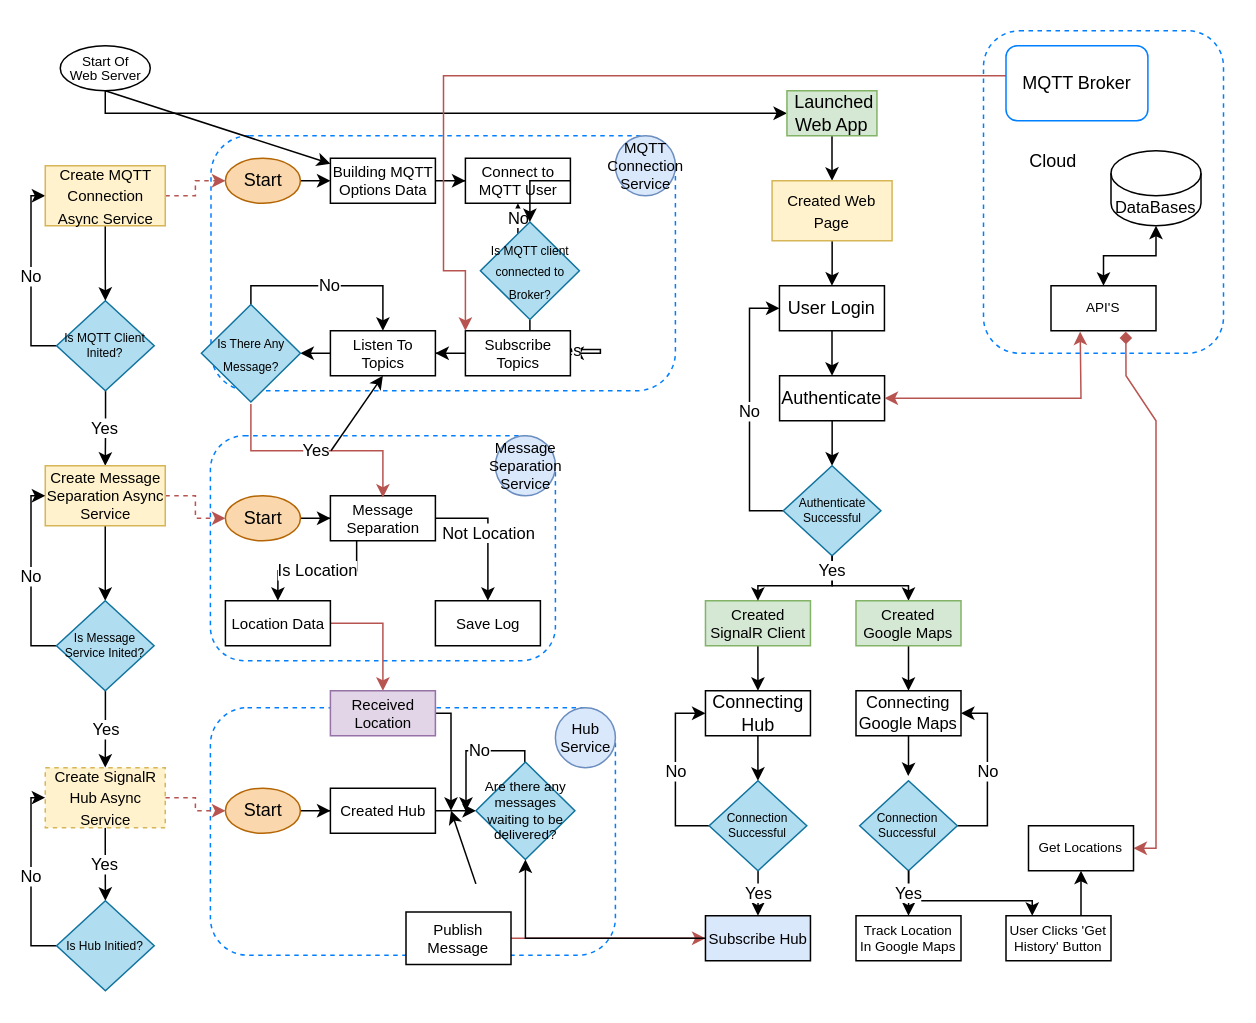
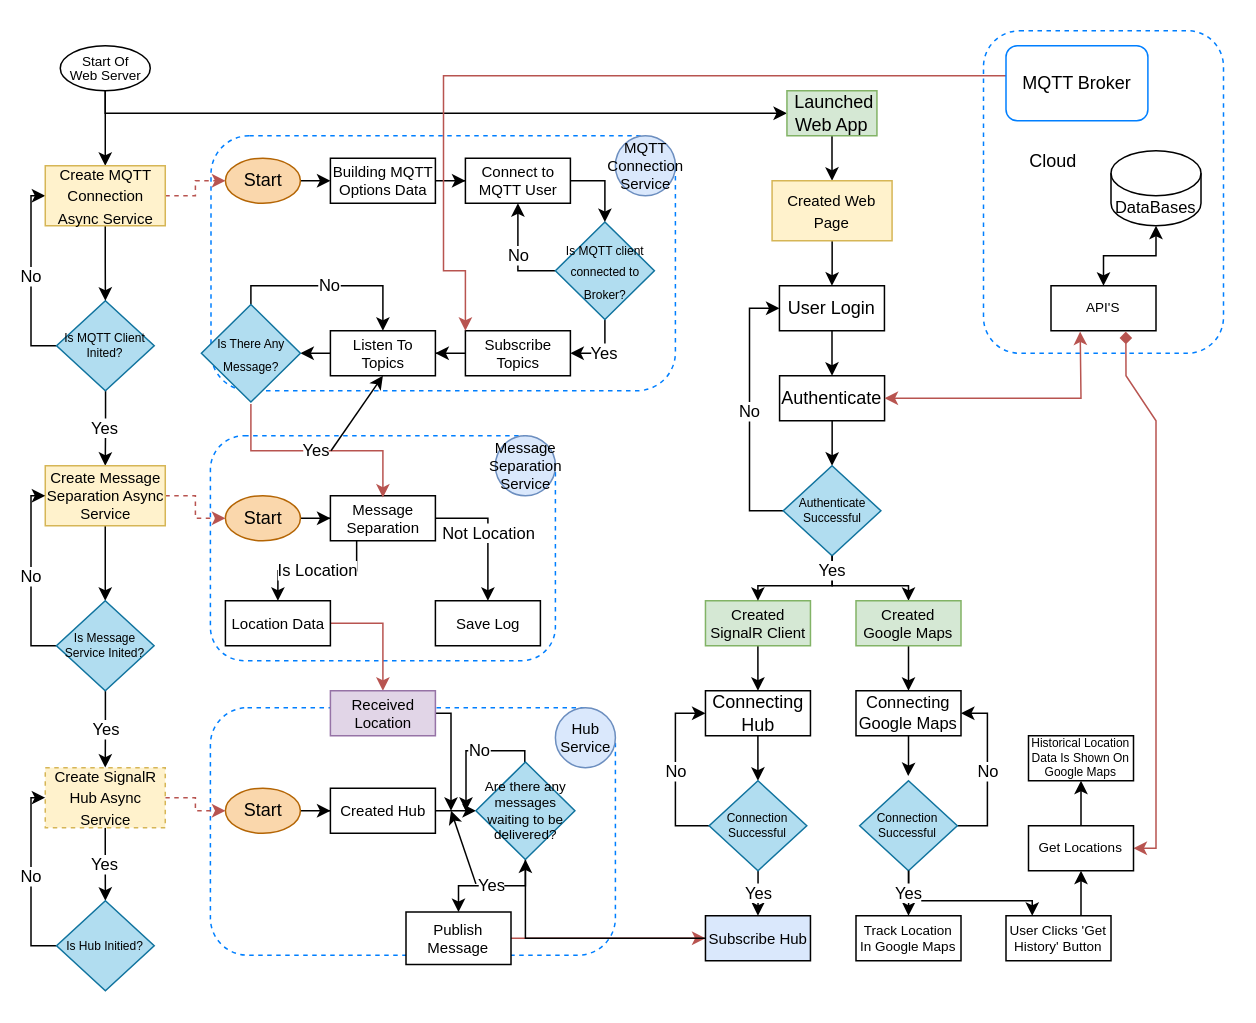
(252, 138) -> (105, 136)
(530, 271) -> (605, 271)
none -> (1081, 758)
none -> (1081, 798)
none -> (483, 886)
